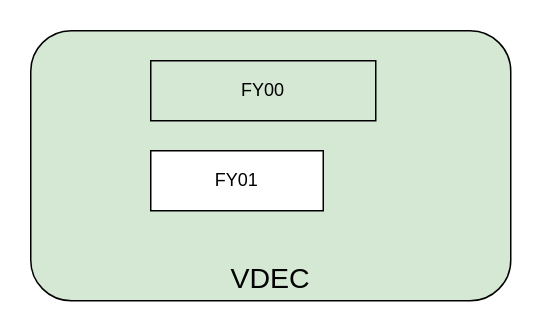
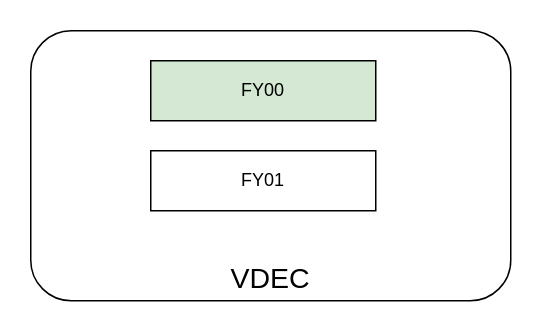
(237, 181) -> (263, 181)
(271, 279) -> (271, 279)
